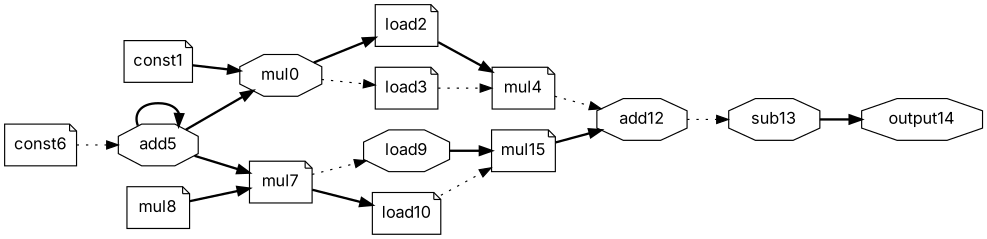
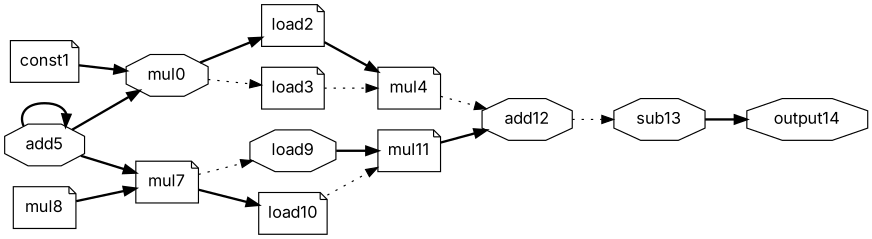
(41, 145) -> none
(523, 151) -> (409, 151)
